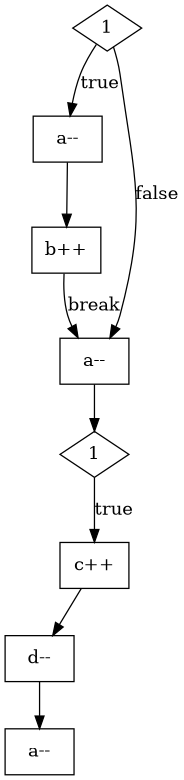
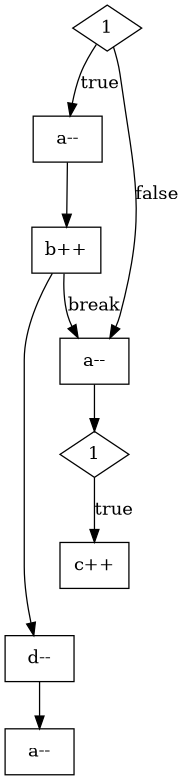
(70, 607) -> (24, 446)
